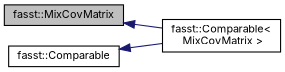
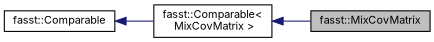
(148, 26) -> (297, 21)
